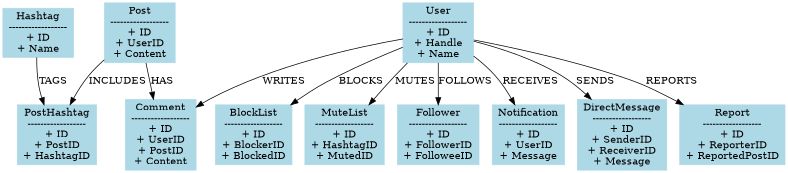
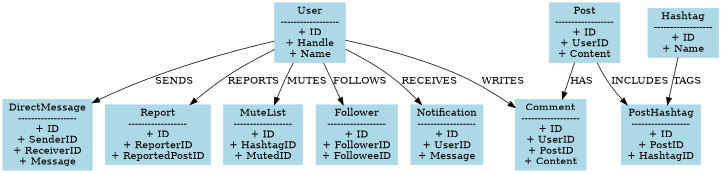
(254, 135) -> none
